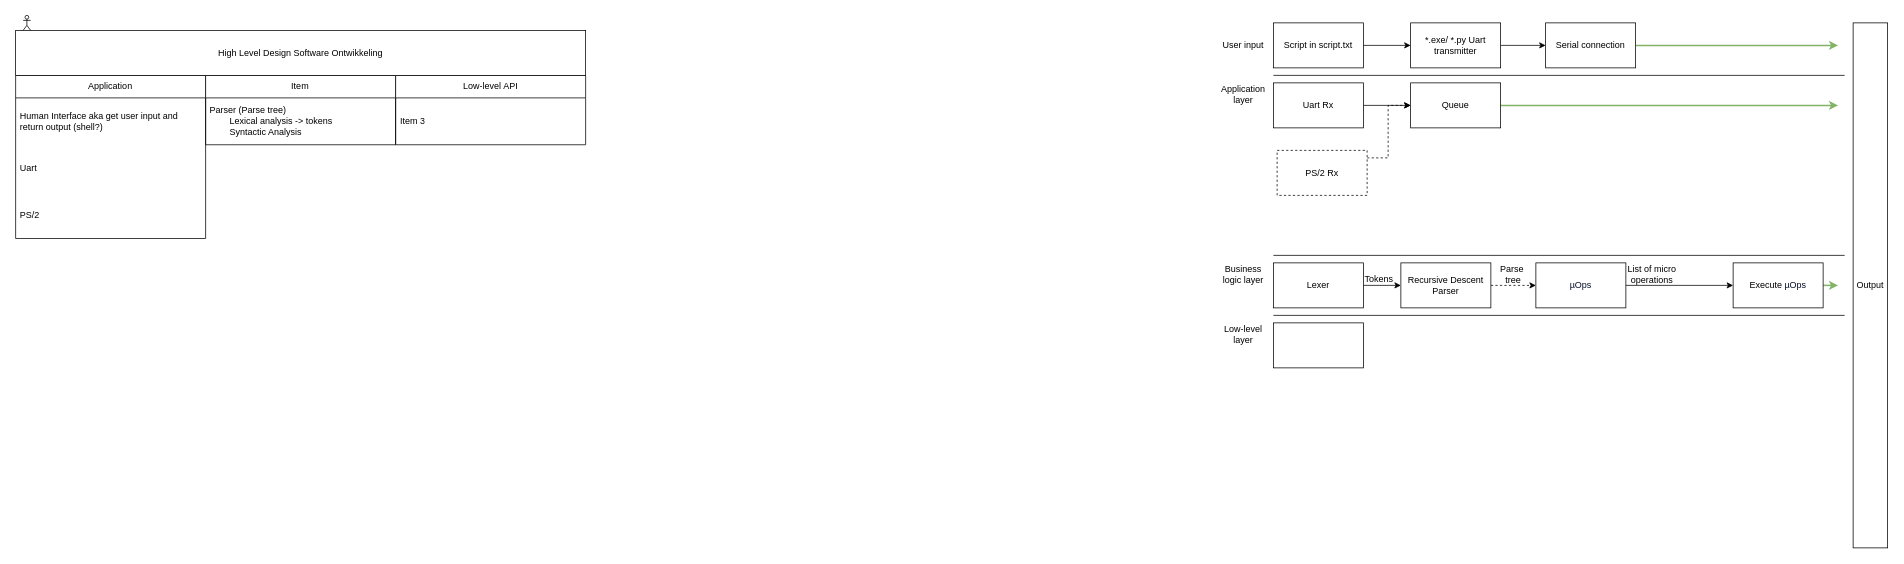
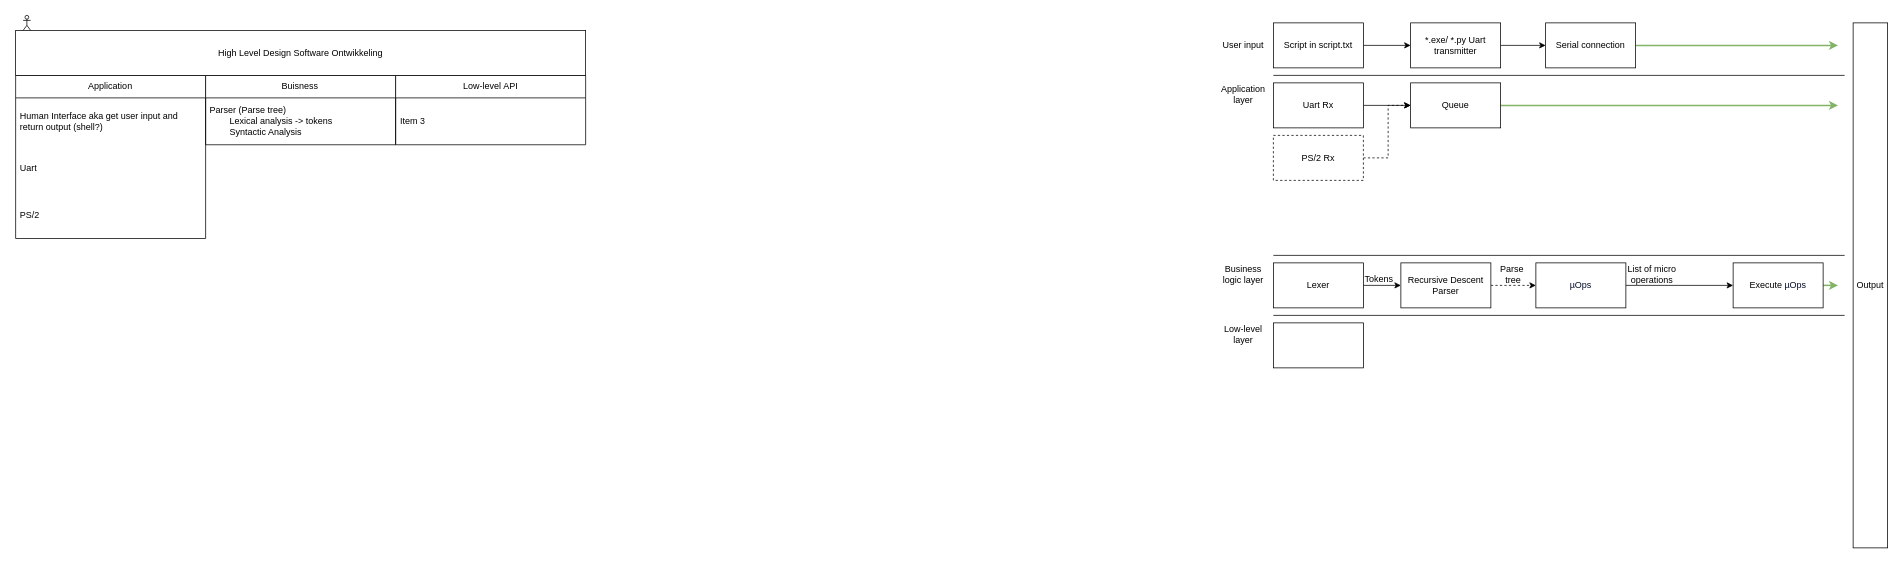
(300, 87) -> (300, 87)
(1322, 173) -> (1318, 158)
